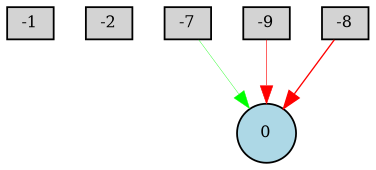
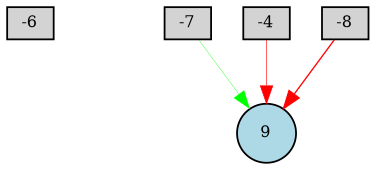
(30, 23) -> (30, 23)
(109, 23) -> none
(267, 23) -> (267, 23)
(267, 133) -> (267, 133)
